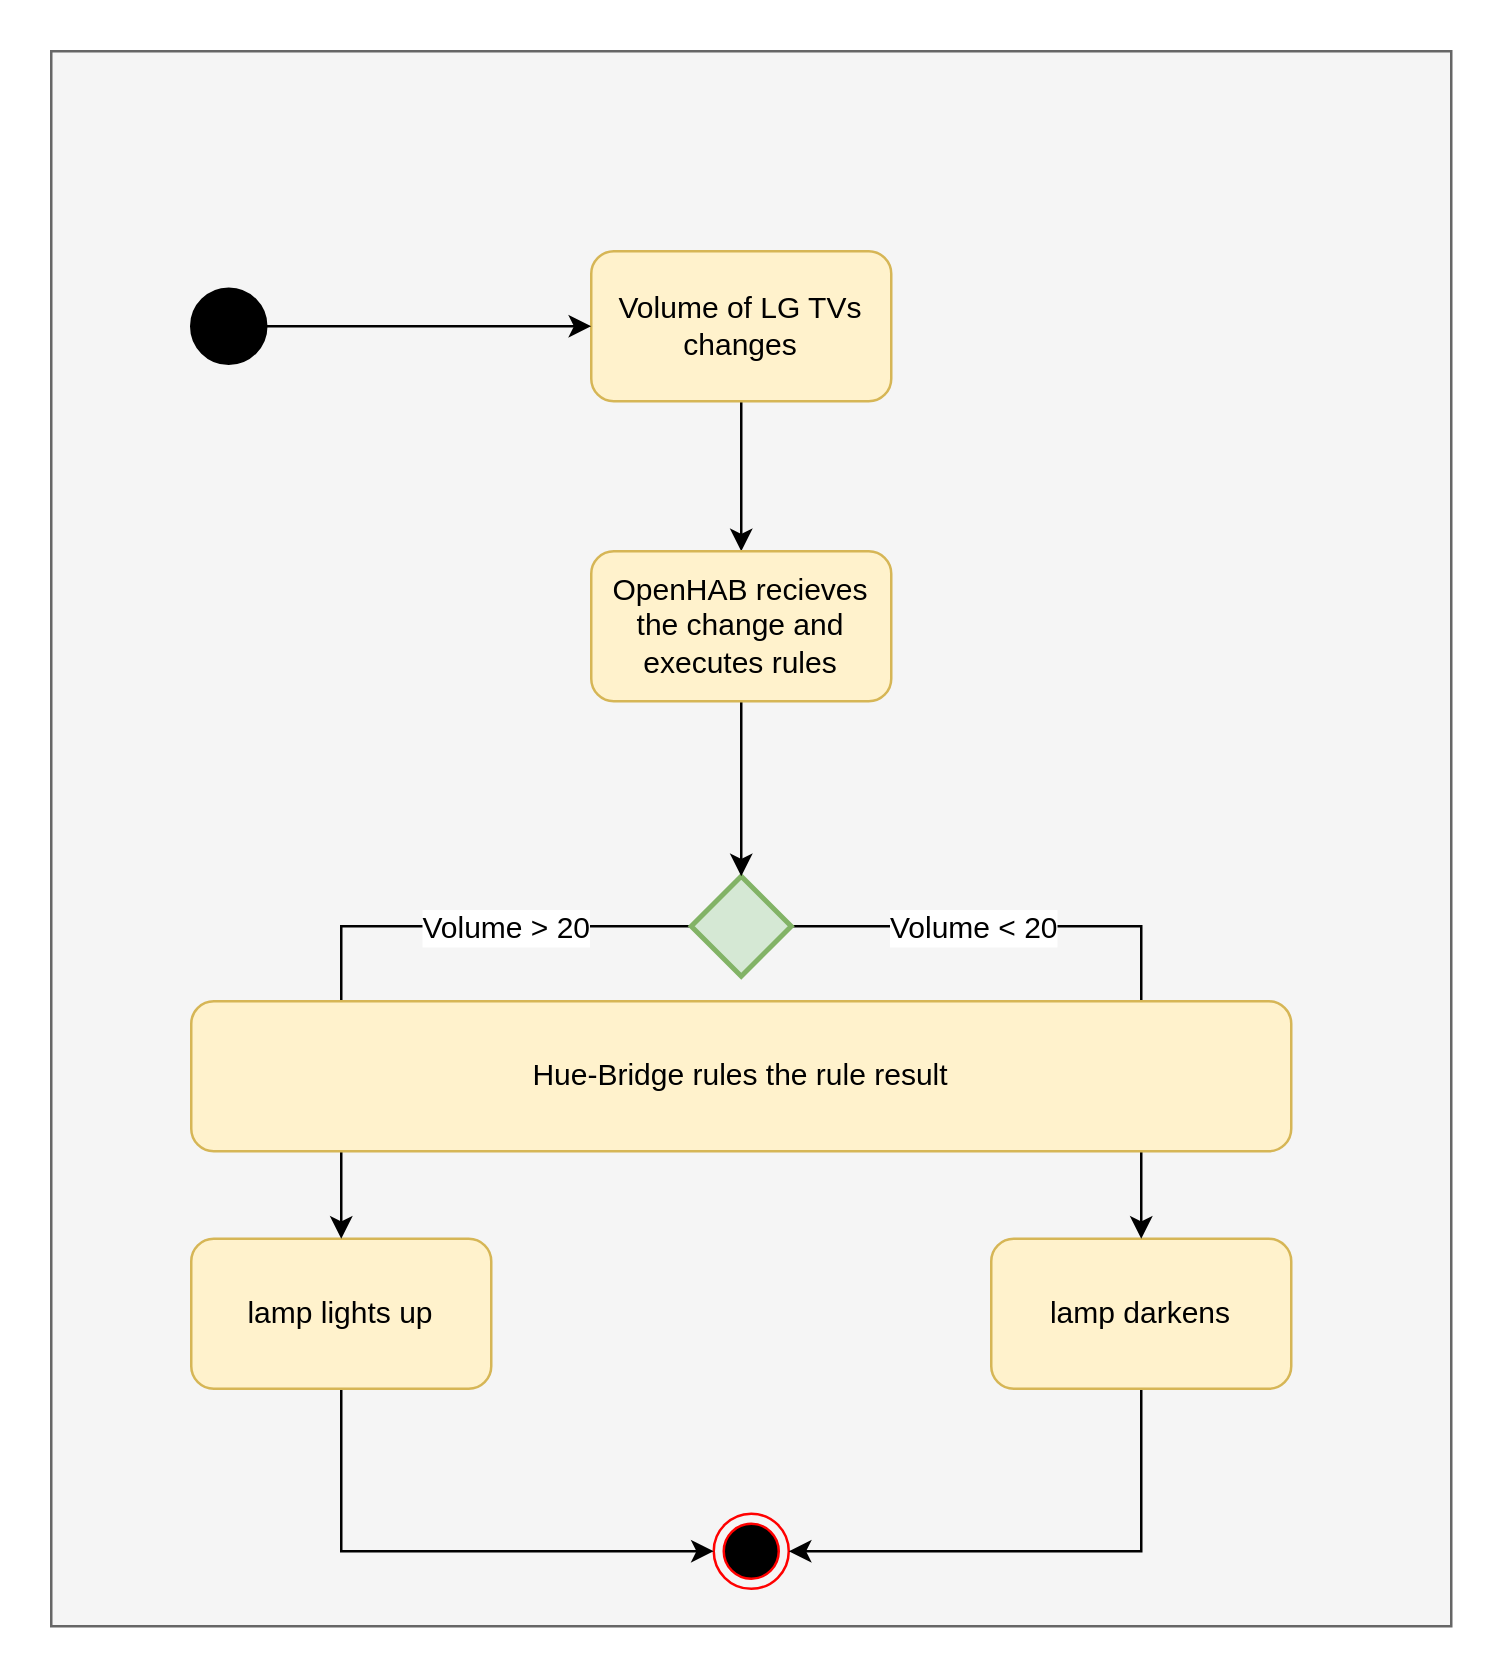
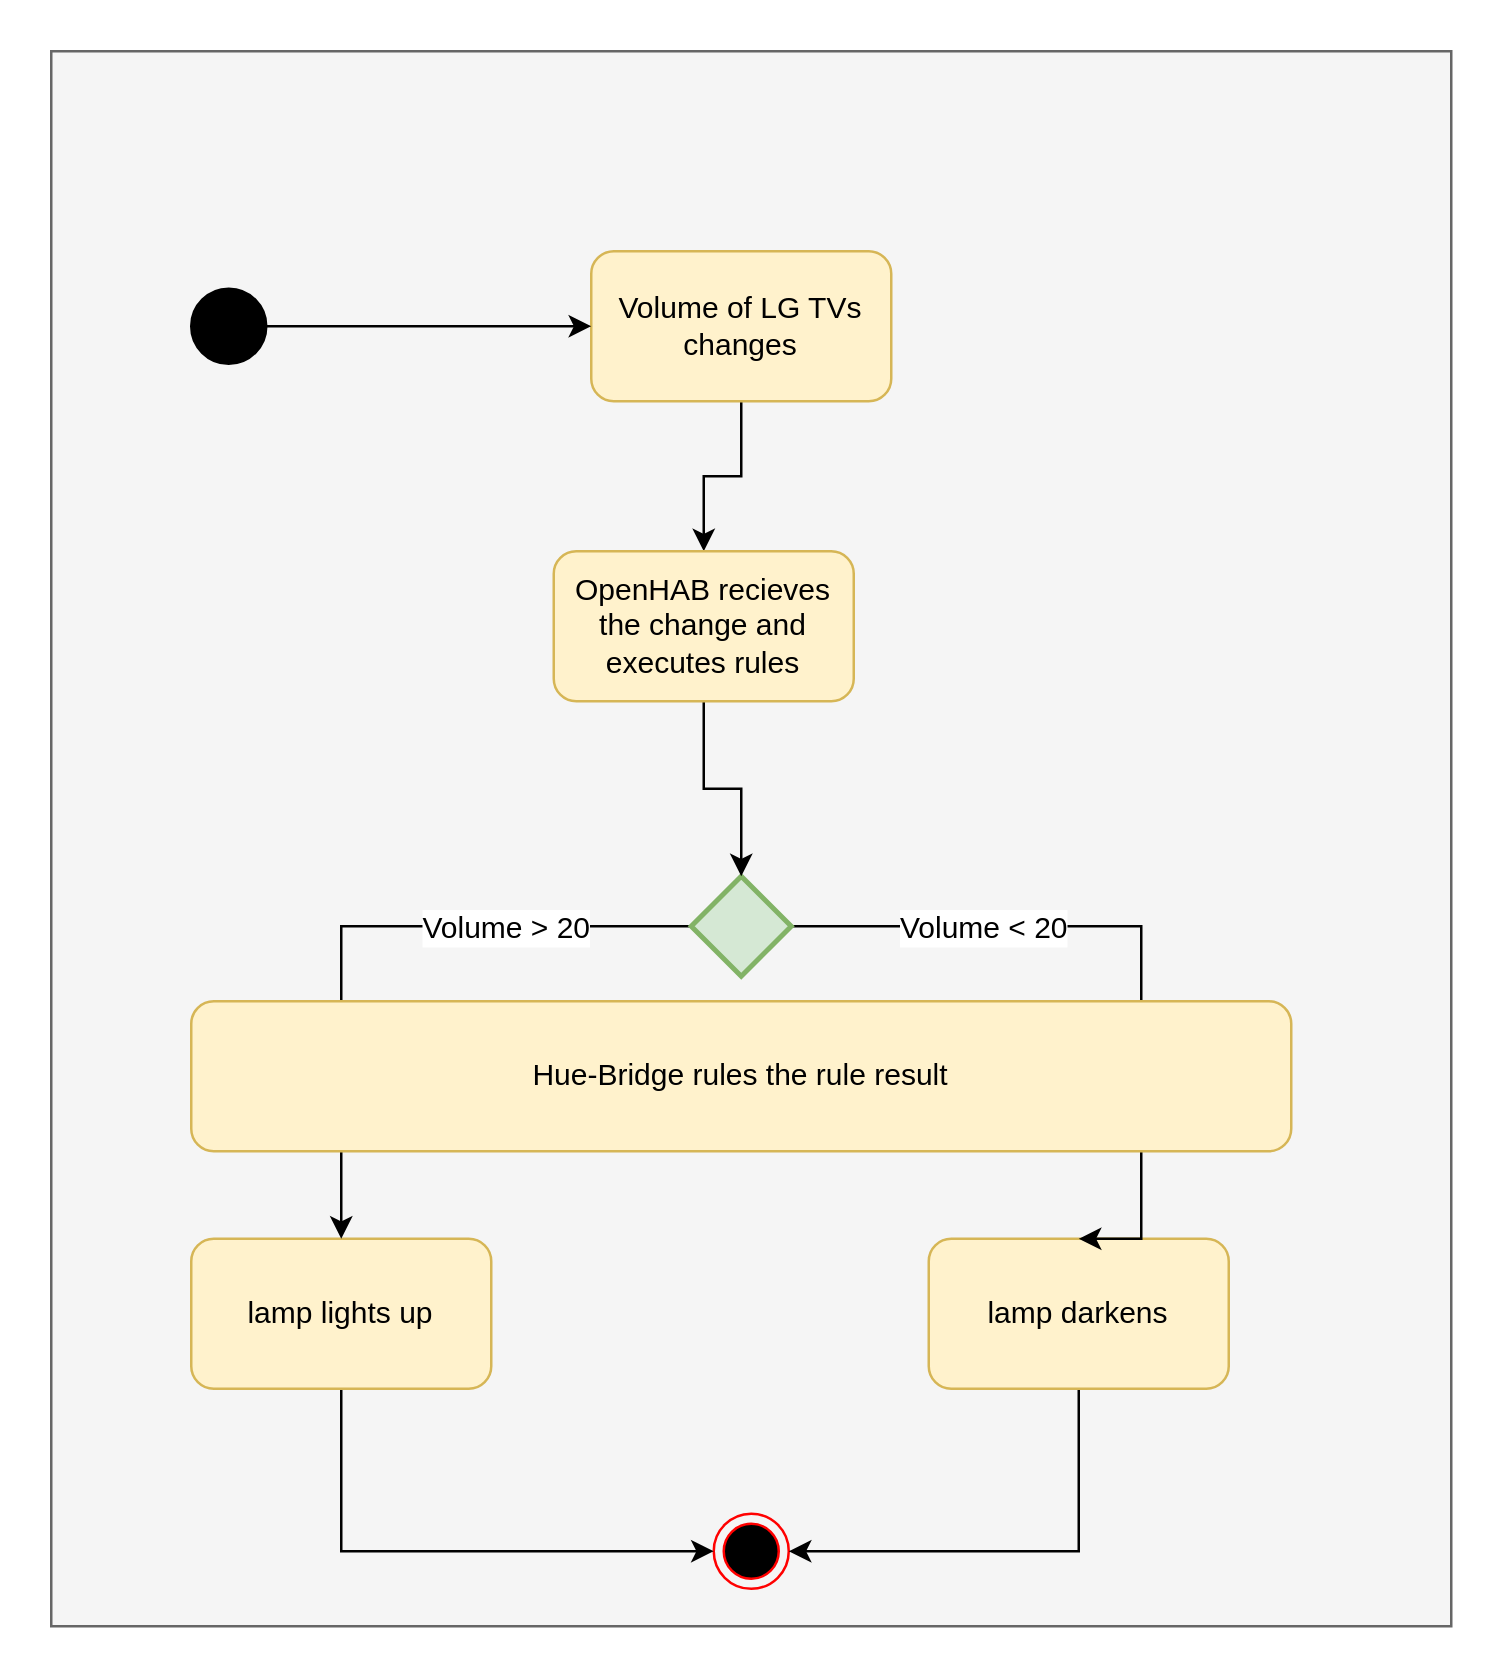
(741, 626) -> (704, 626)
(1141, 1314) -> (1079, 1314)
